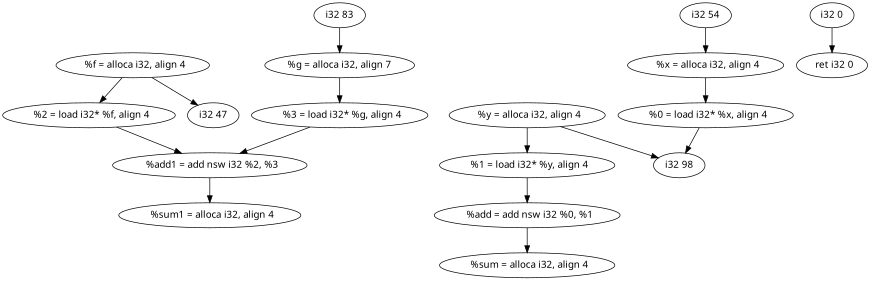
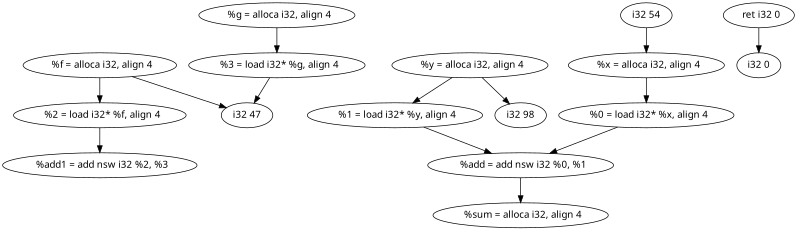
(340, 15) -> none
(832, 37) -> (759, 37)
(340, 65) -> (277, 15)
(694, 137) -> (587, 139)
(278, 139) -> (264, 87)
(210, 215) -> none
